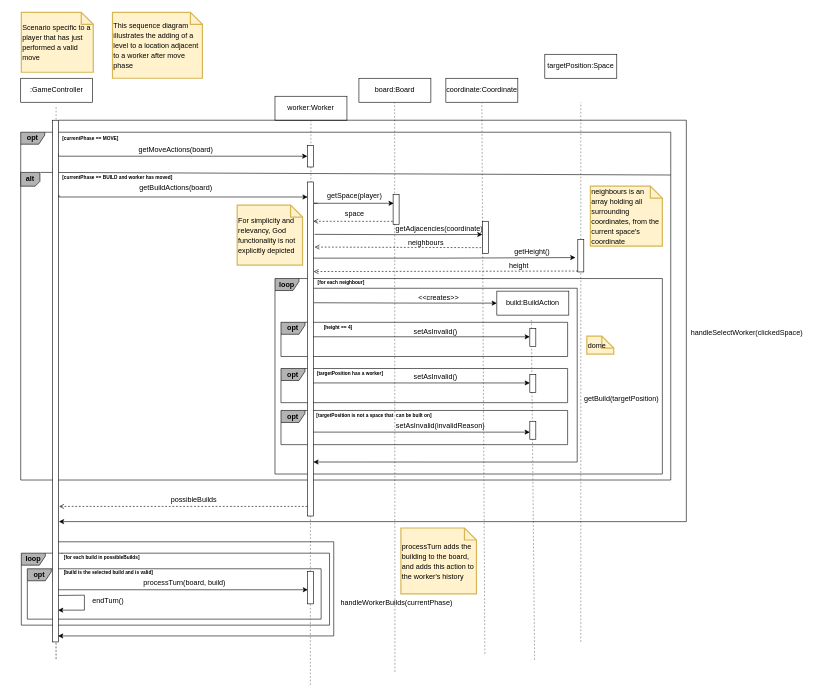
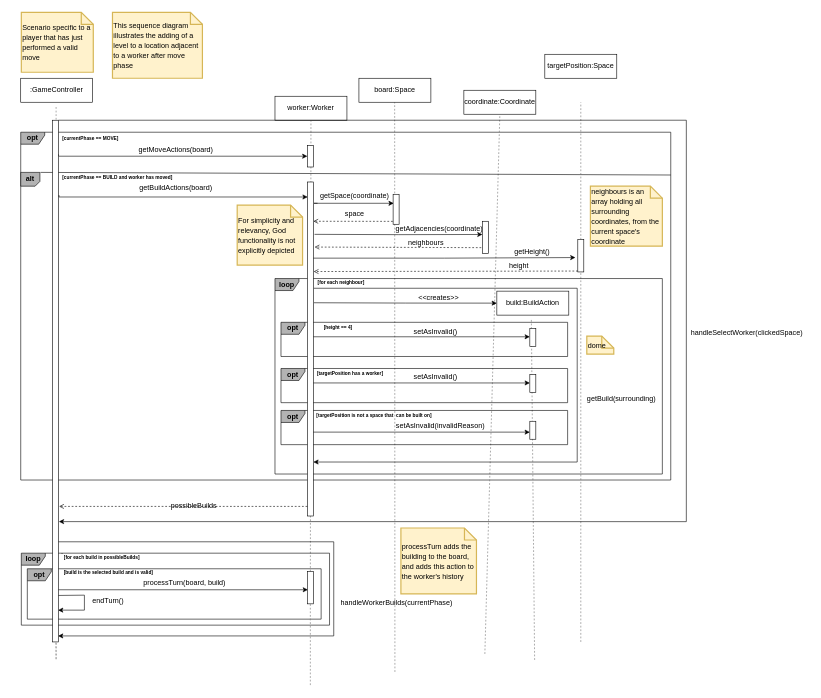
(395, 90) -> (395, 90)
(482, 90) -> (500, 102)
(355, 197) -> (355, 201)
(622, 399) -> (622, 399)
(194, 504) -> (194, 510)
